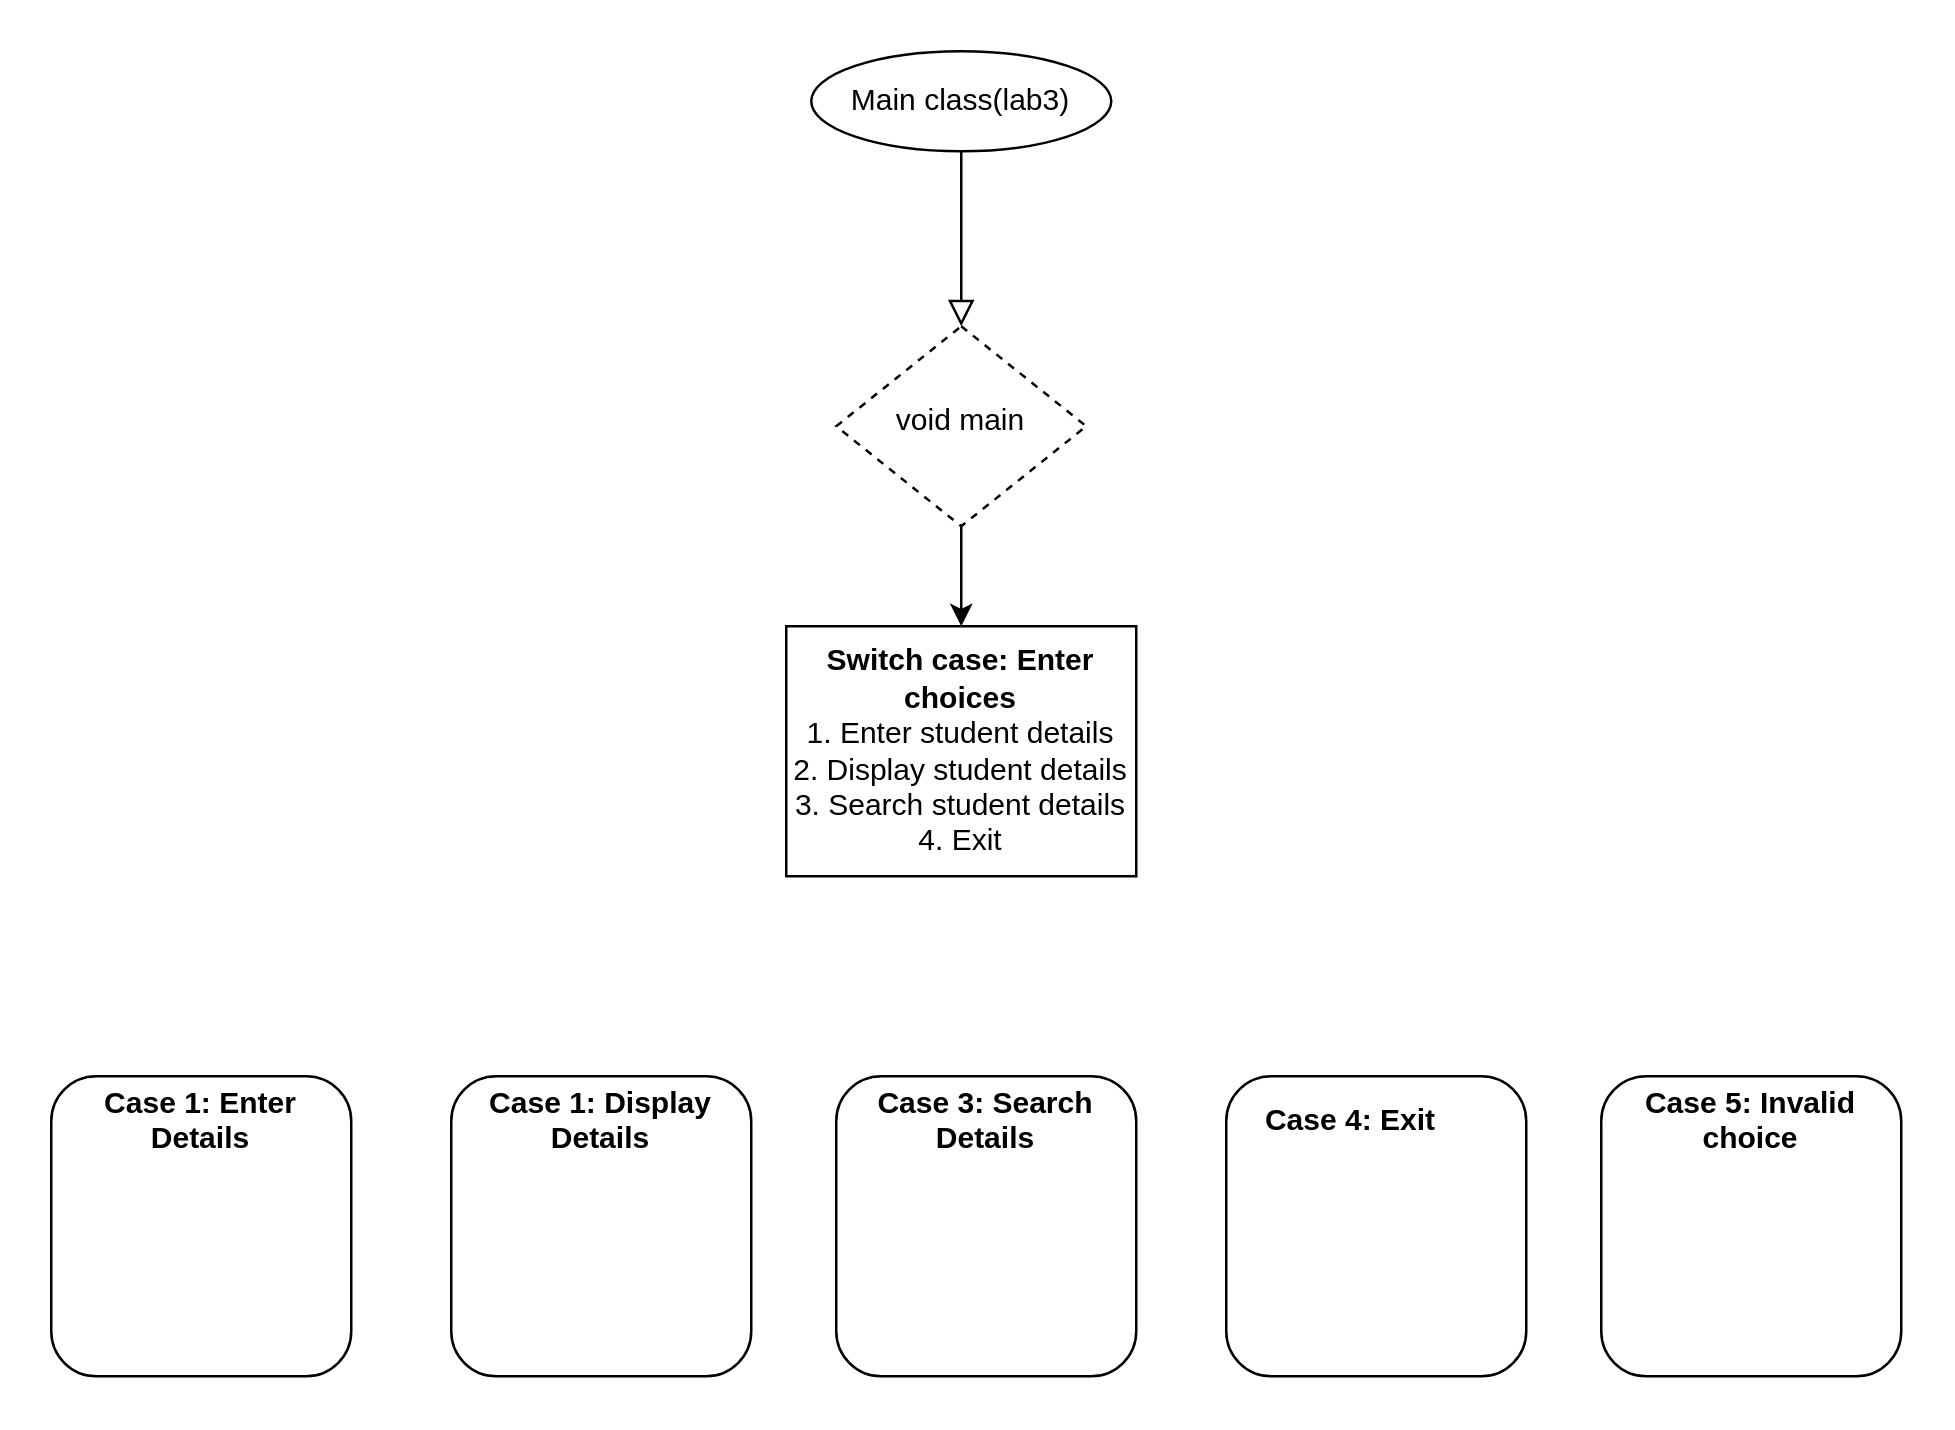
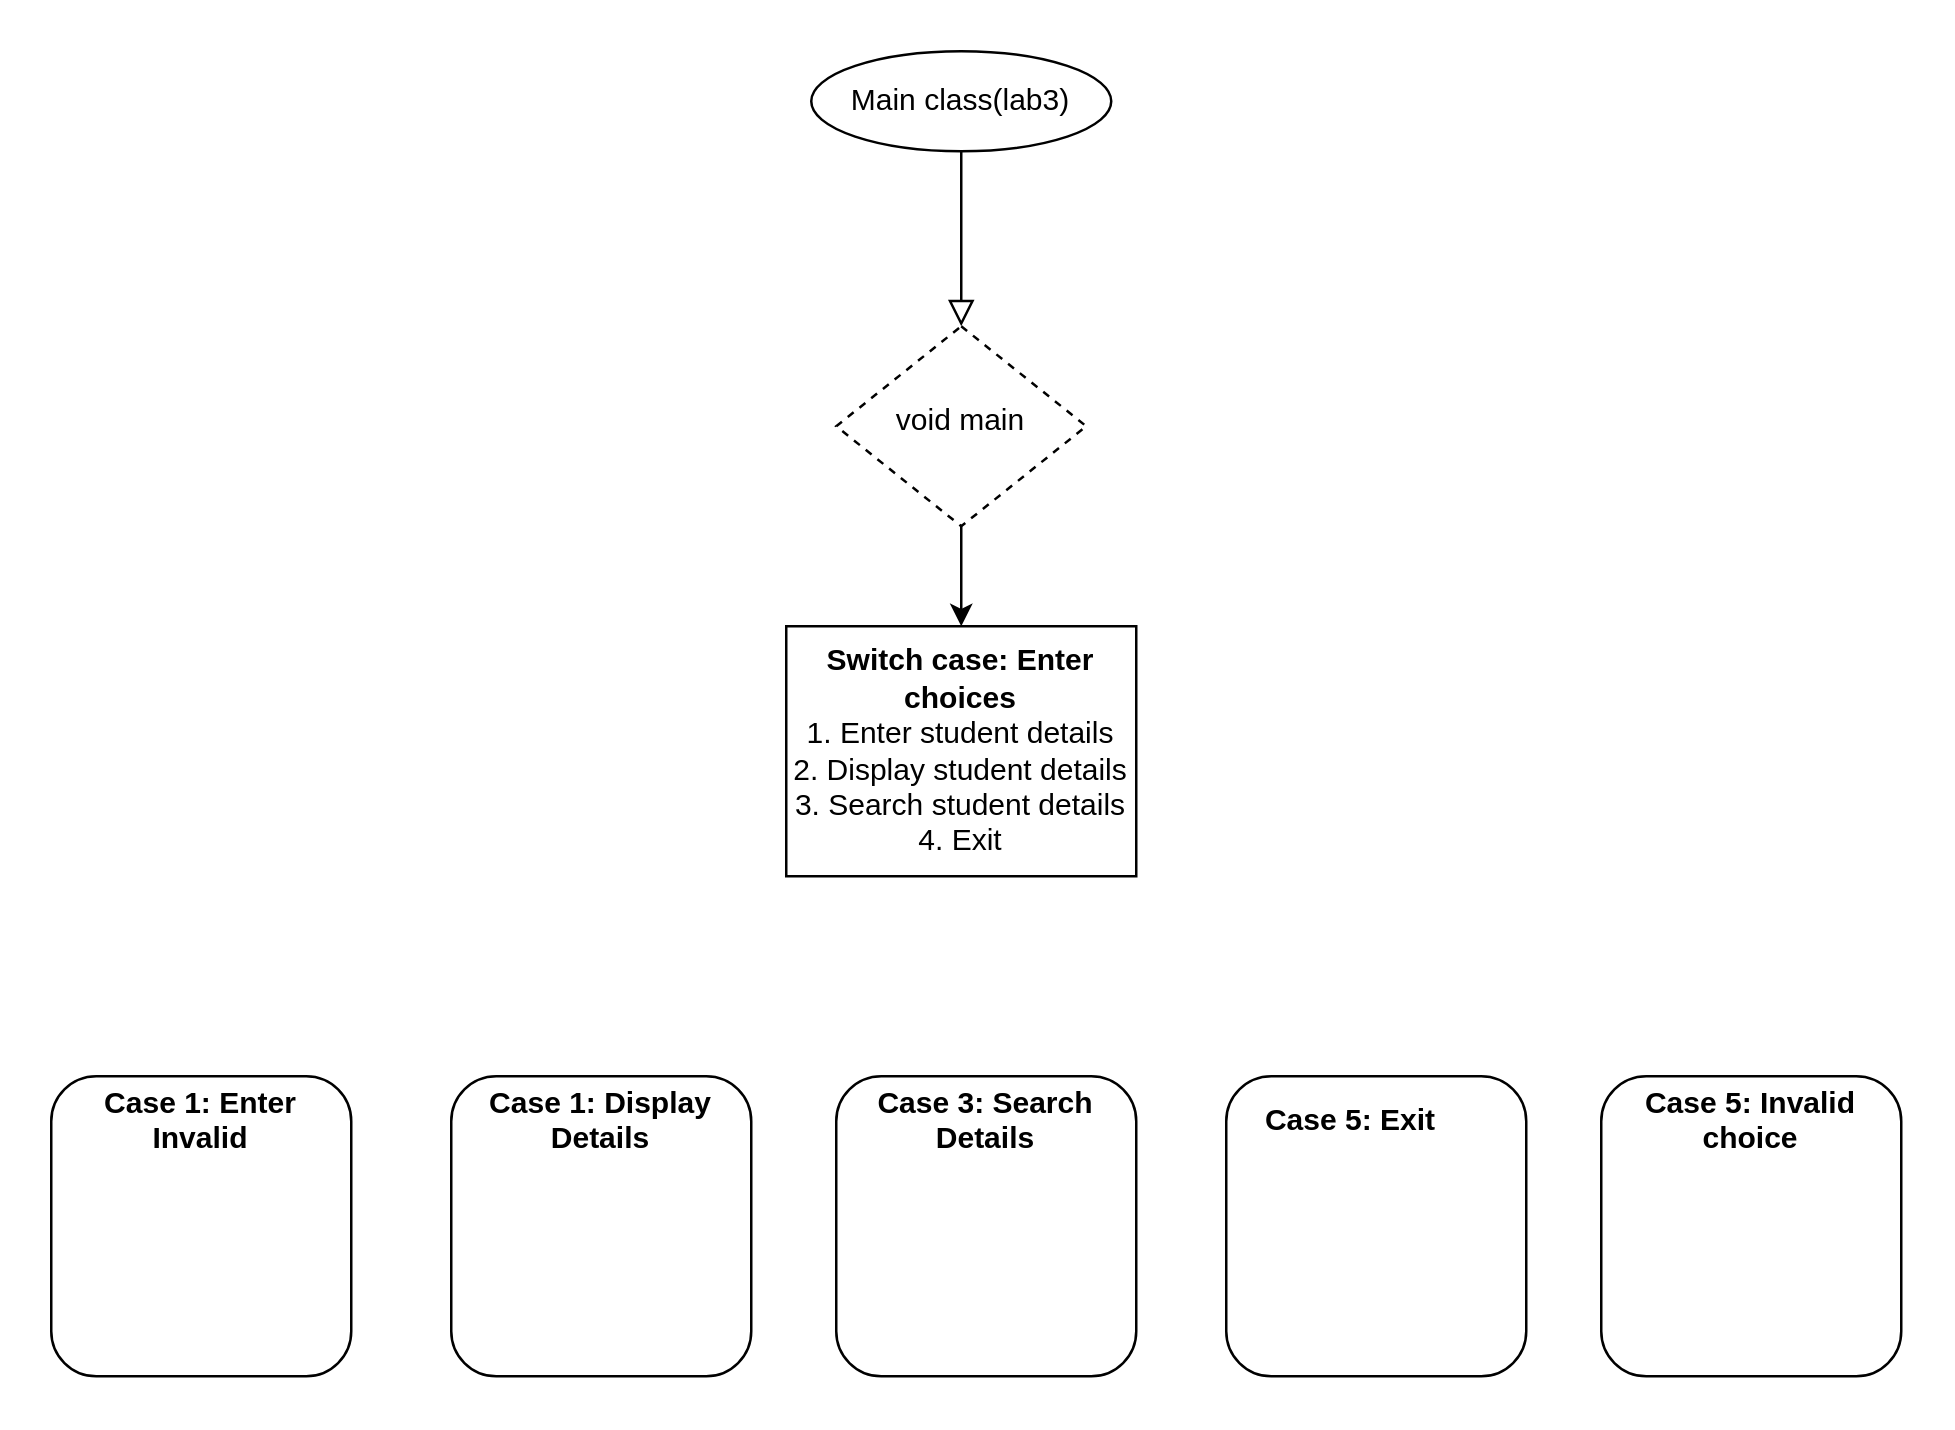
(201, 1139) -> (201, 1139)
(1351, 1139) -> (1351, 1139)
